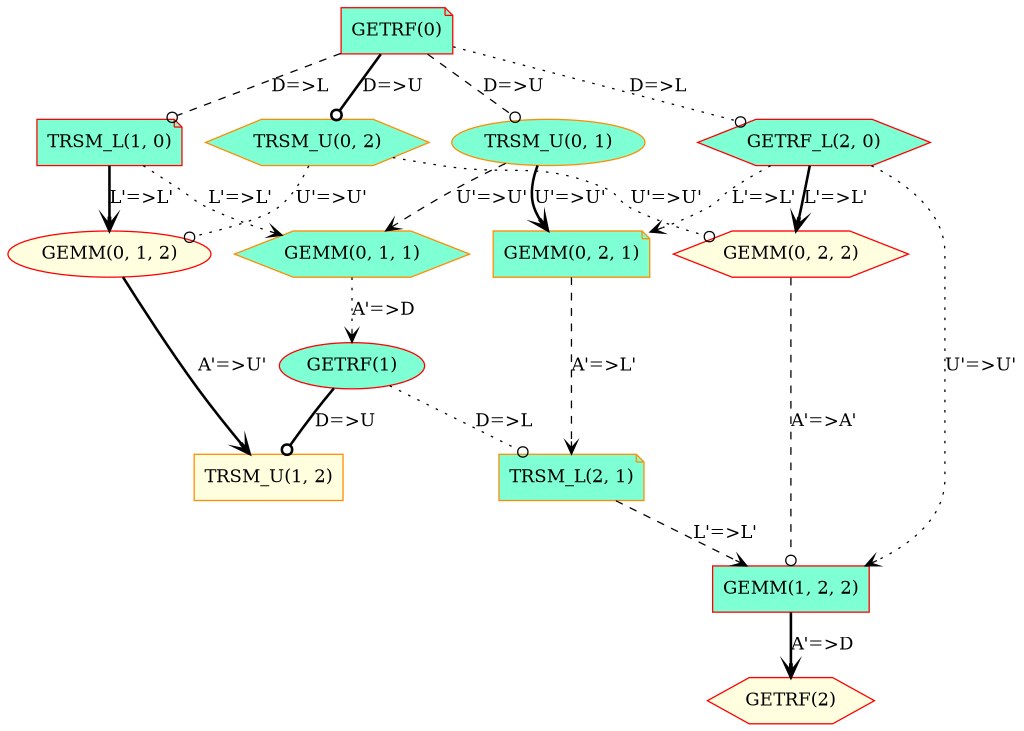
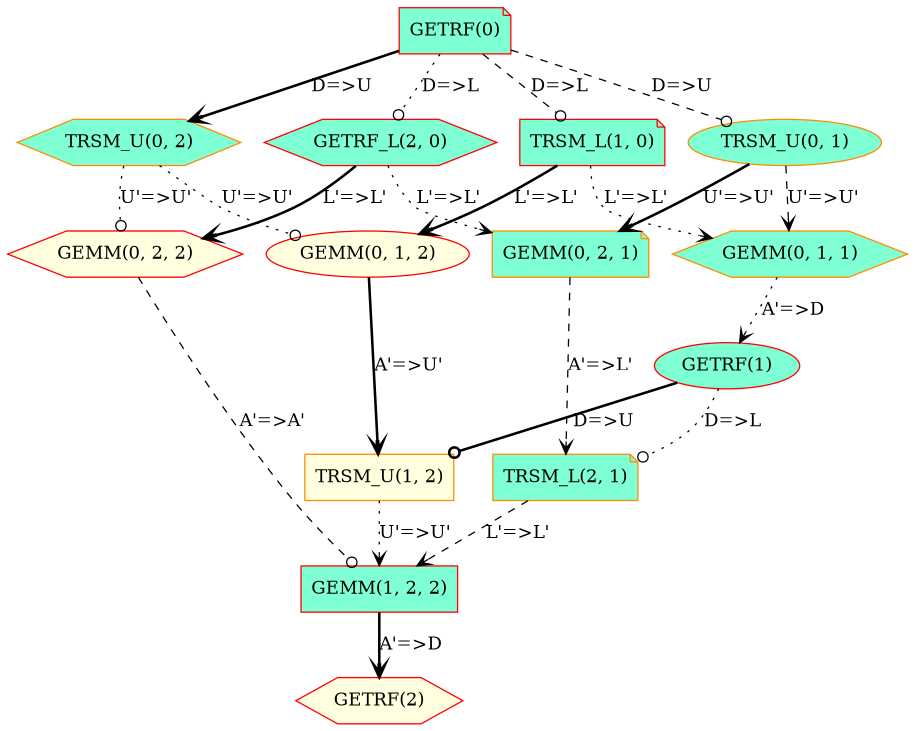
(360, 82) -> (300, 84)
(945, 362) -> (379, 527)
